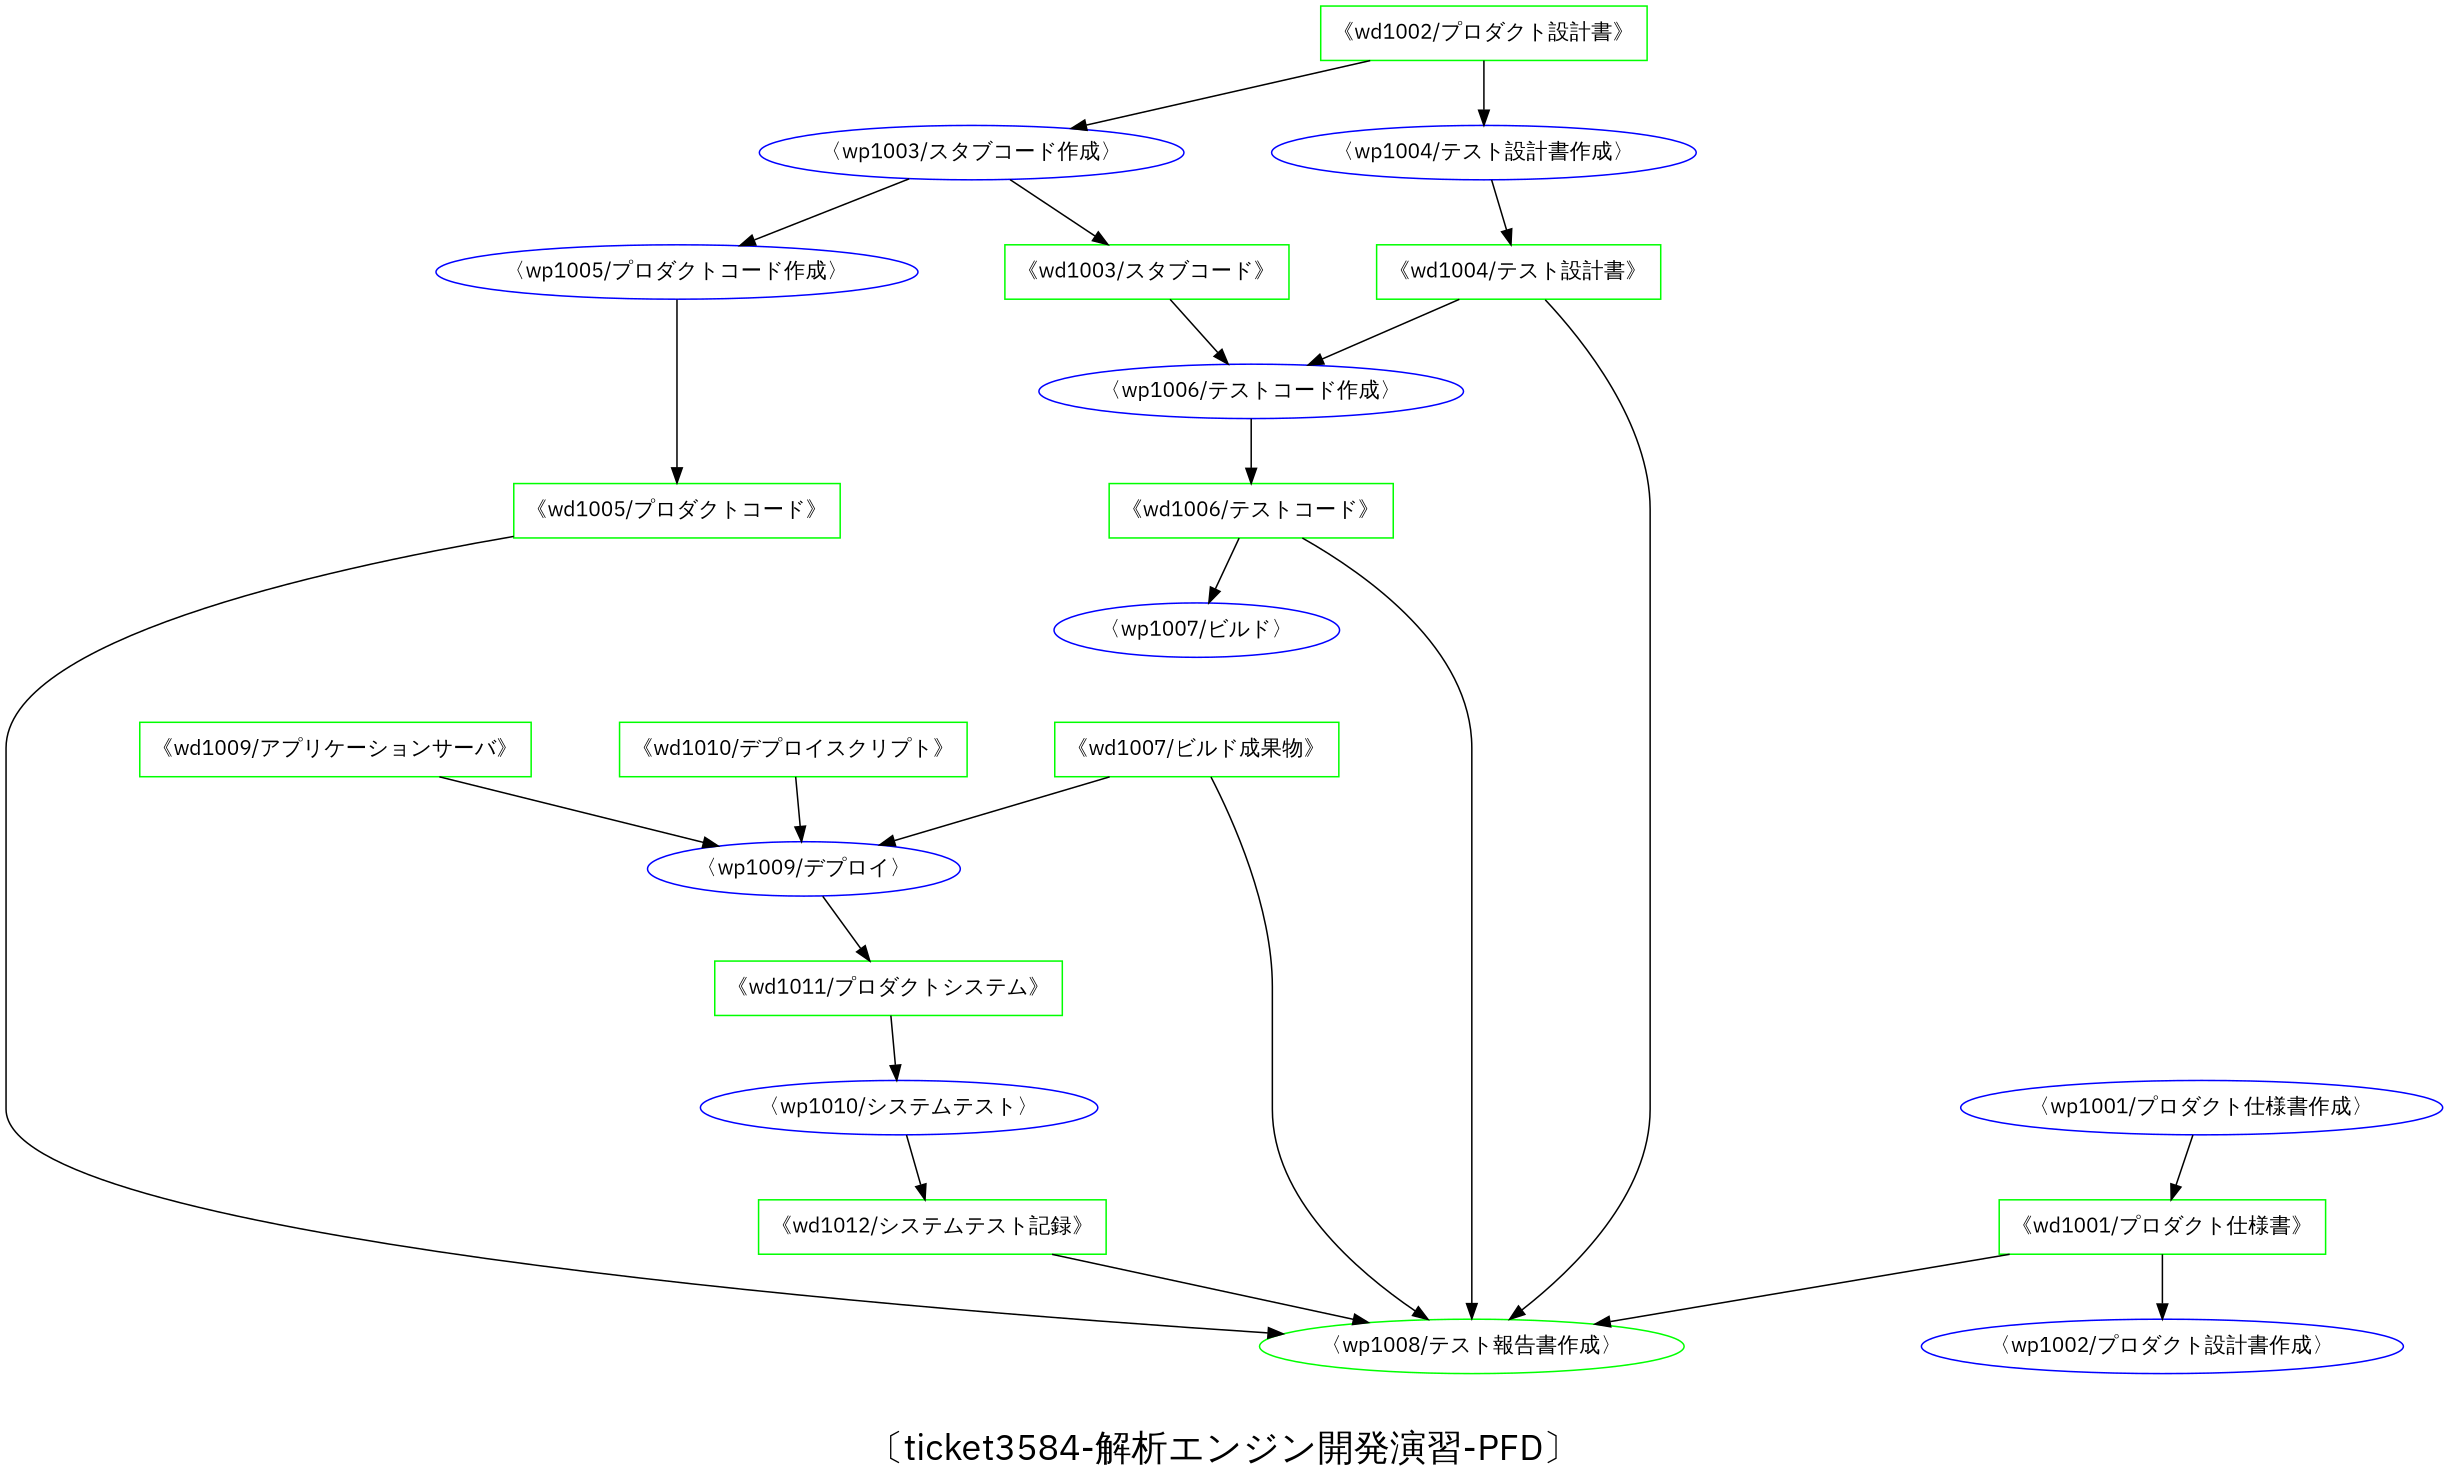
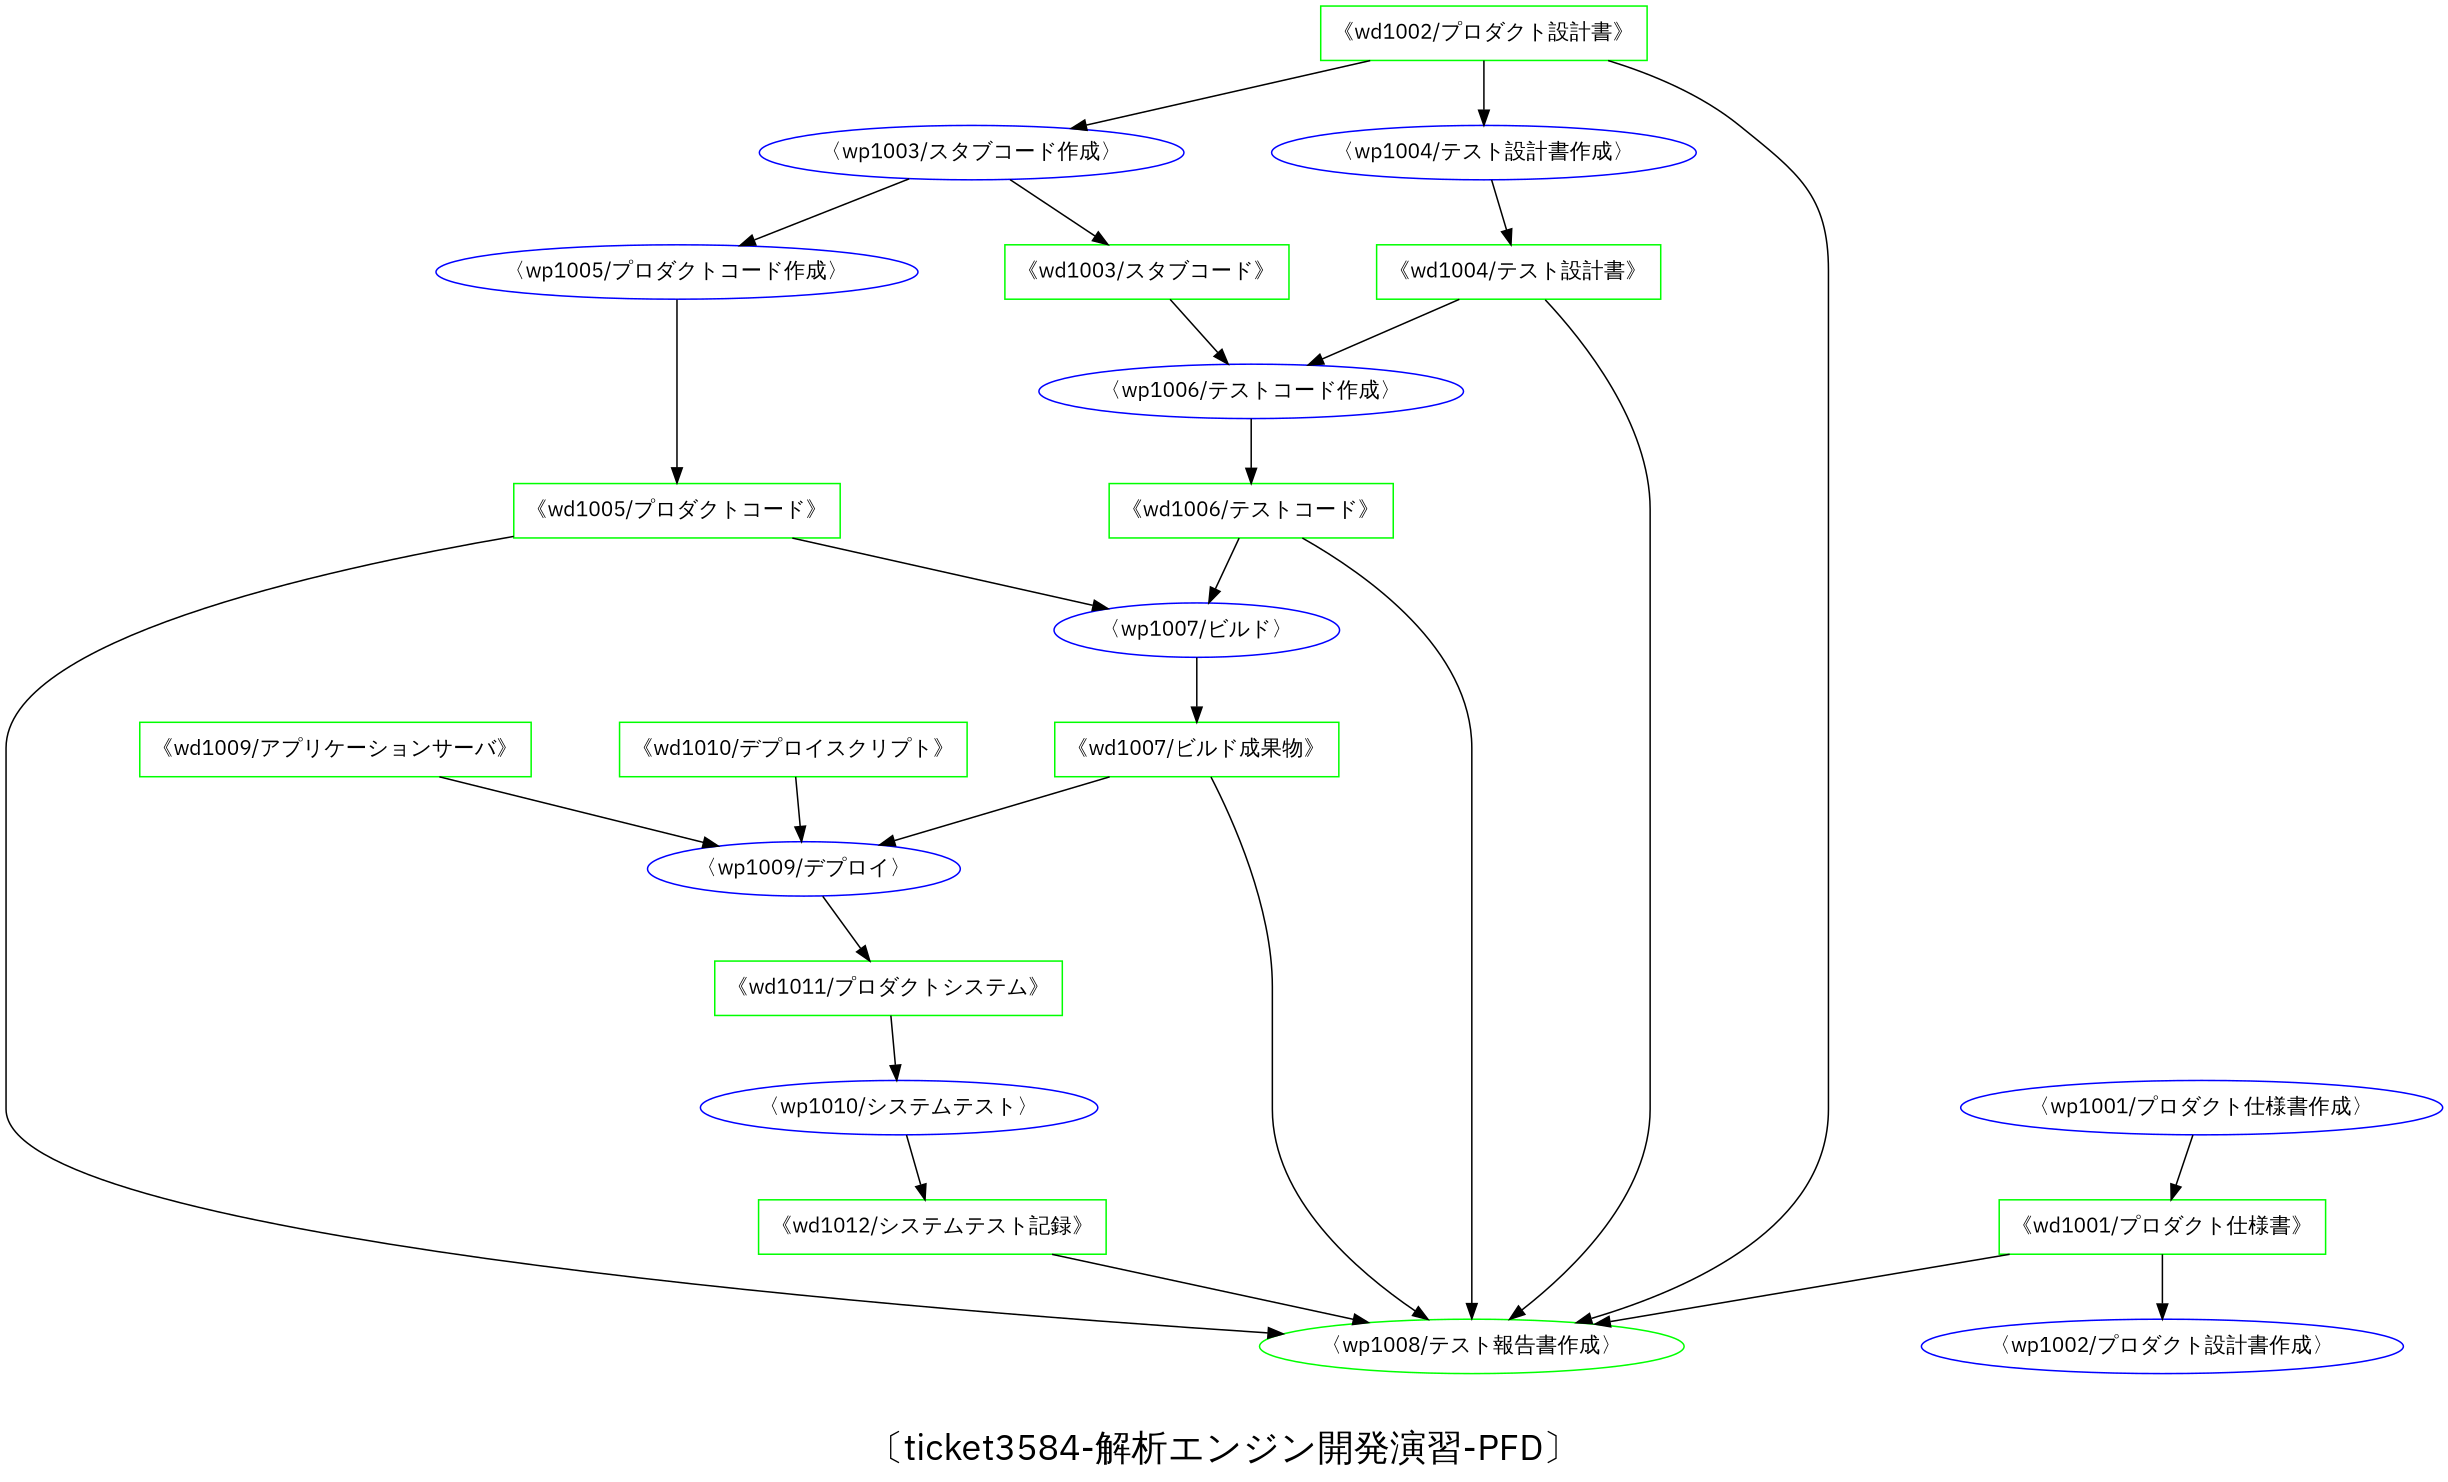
none -> (943, 572)
none -> (1197, 682)
none -> (1828, 696)
